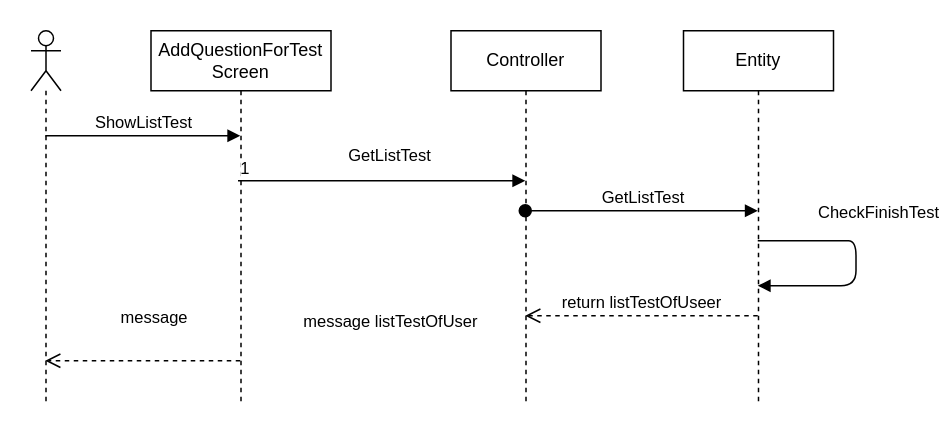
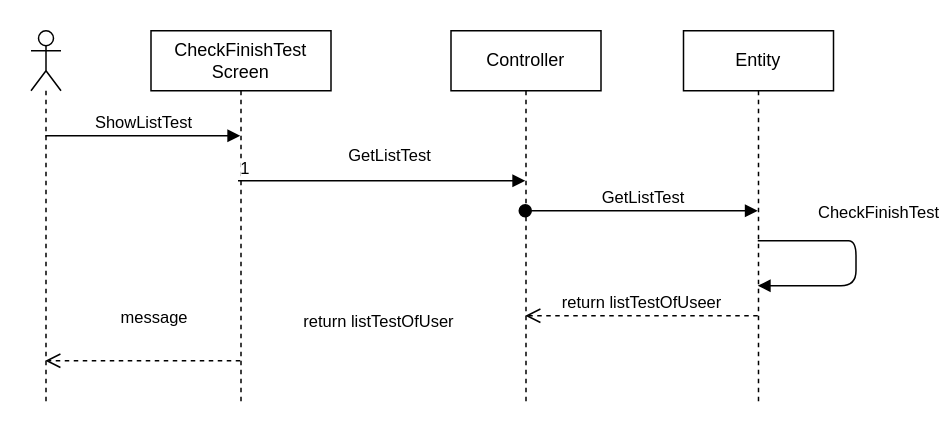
(241, 61) -> (241, 61)
(408, 322) -> (403, 322)
